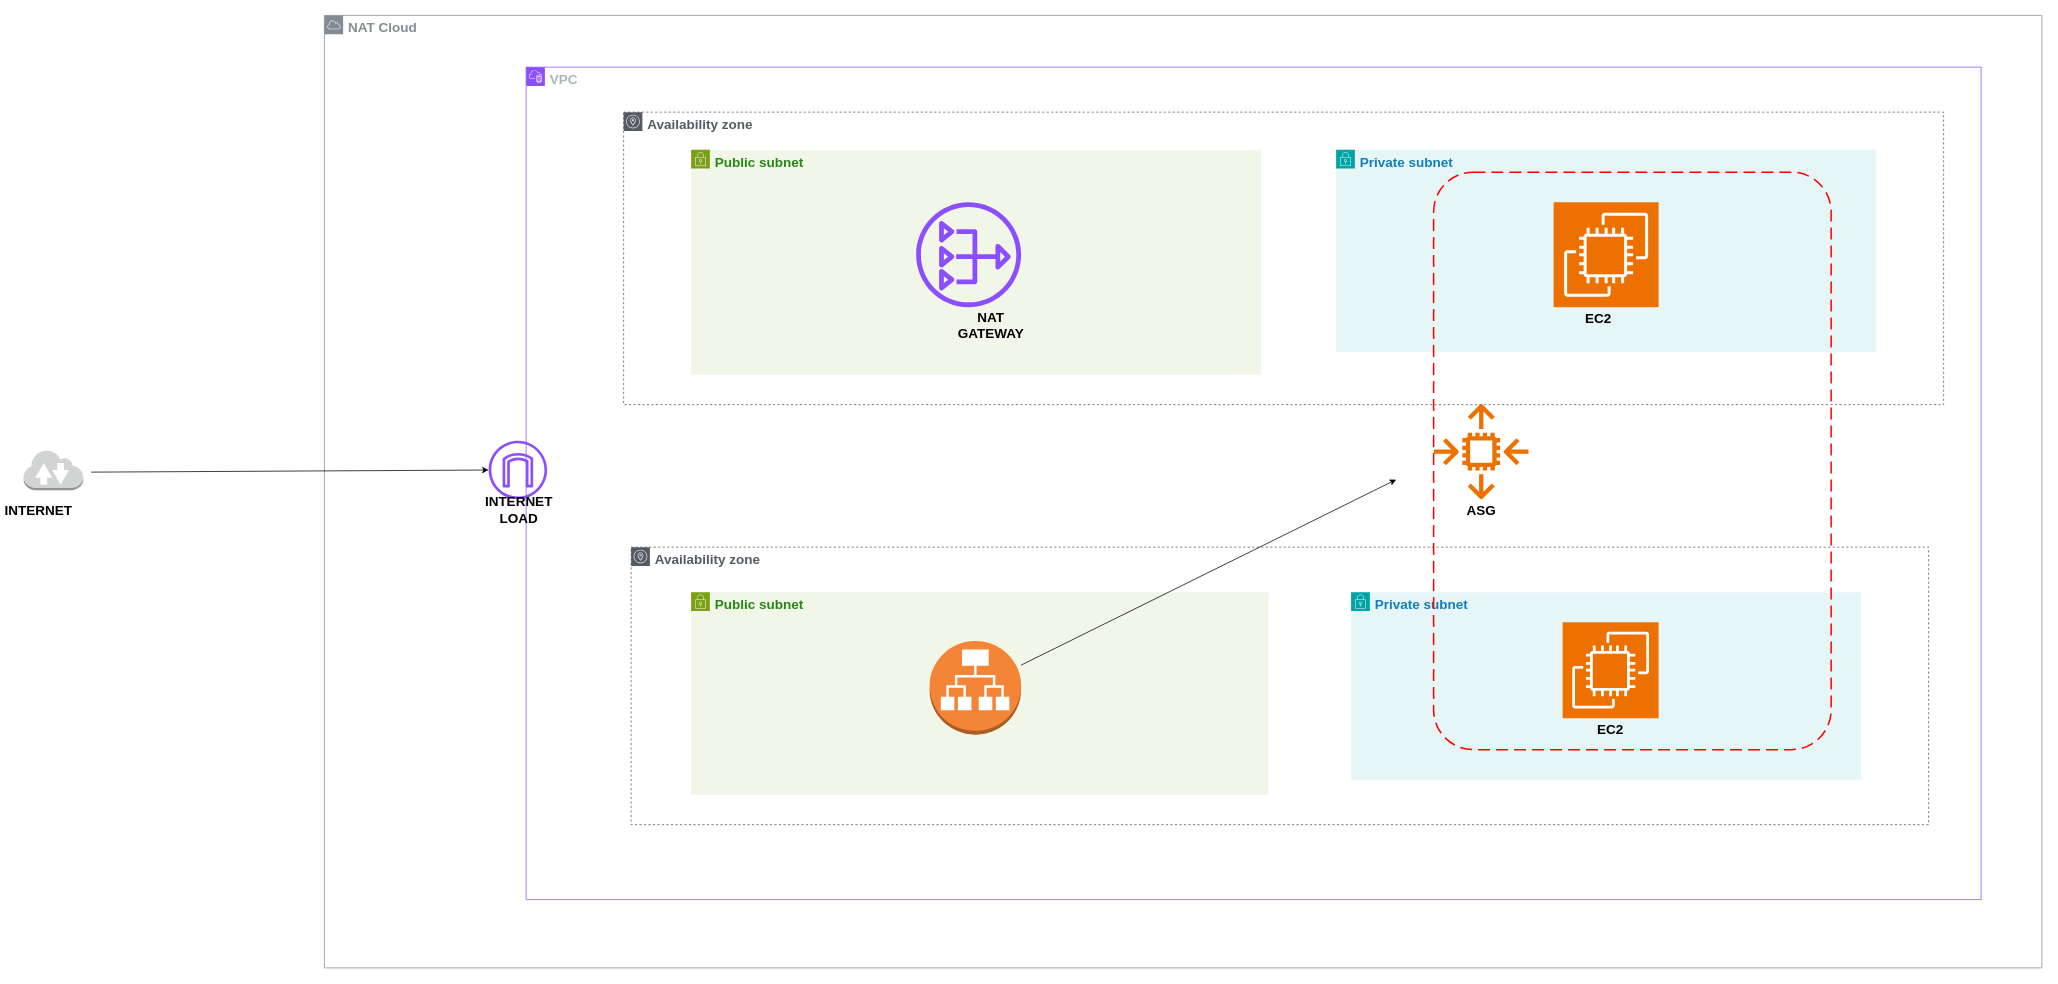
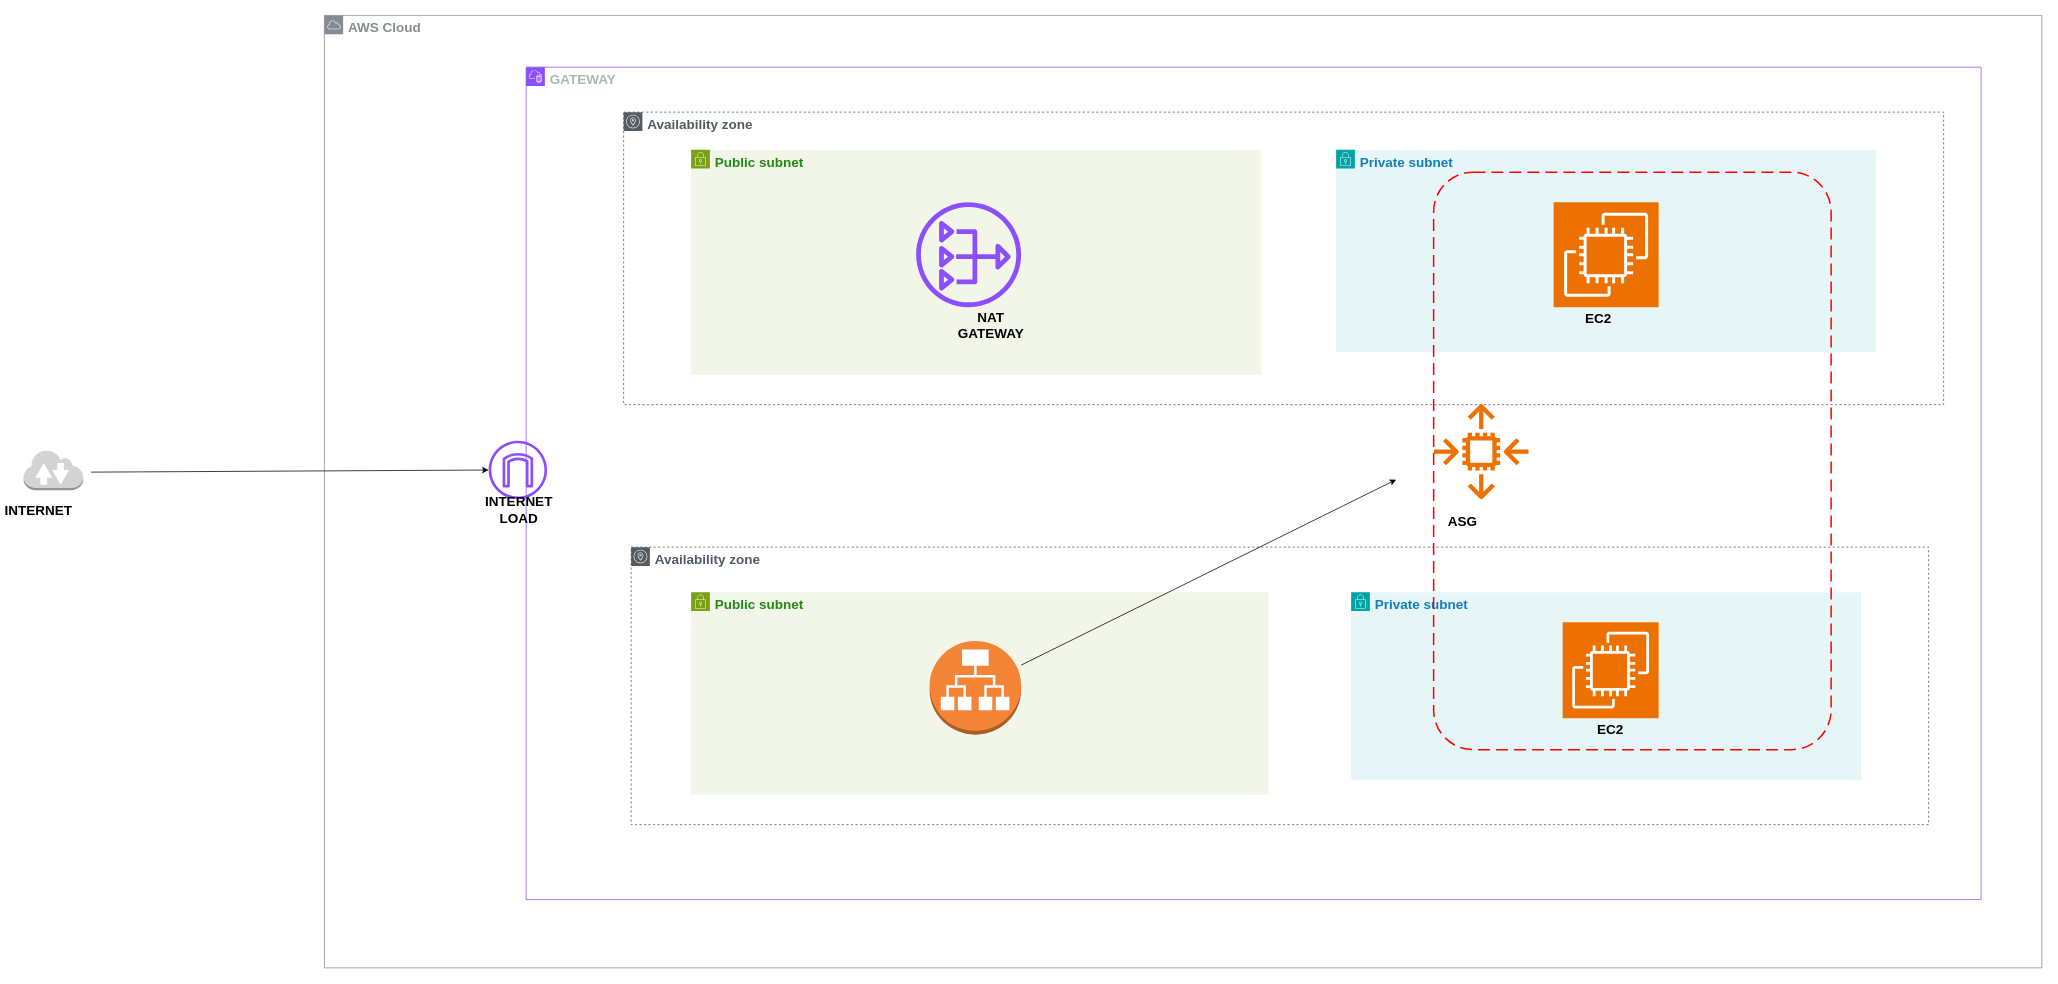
(379, 29) -> (379, 29)
(561, 80) -> (577, 80)
(1481, 510) -> (1463, 522)
